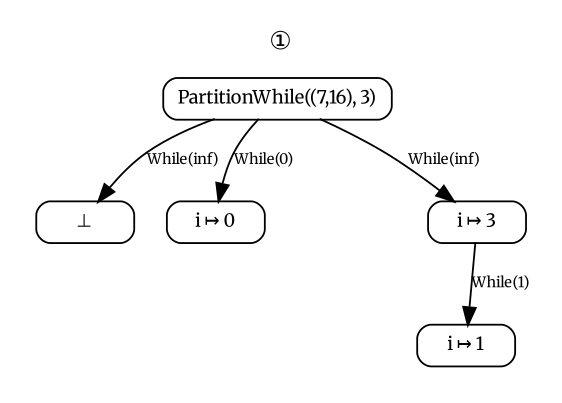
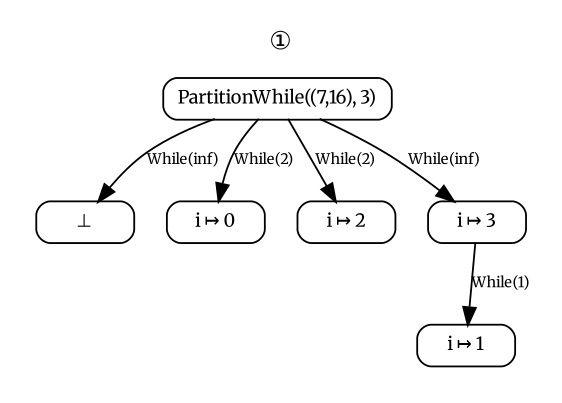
(265, 161) -> (265, 161)
none -> (346, 222)
